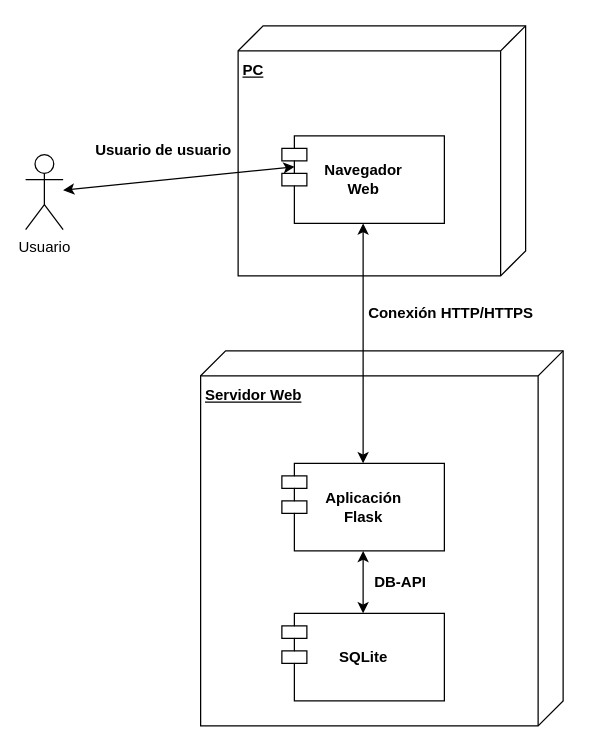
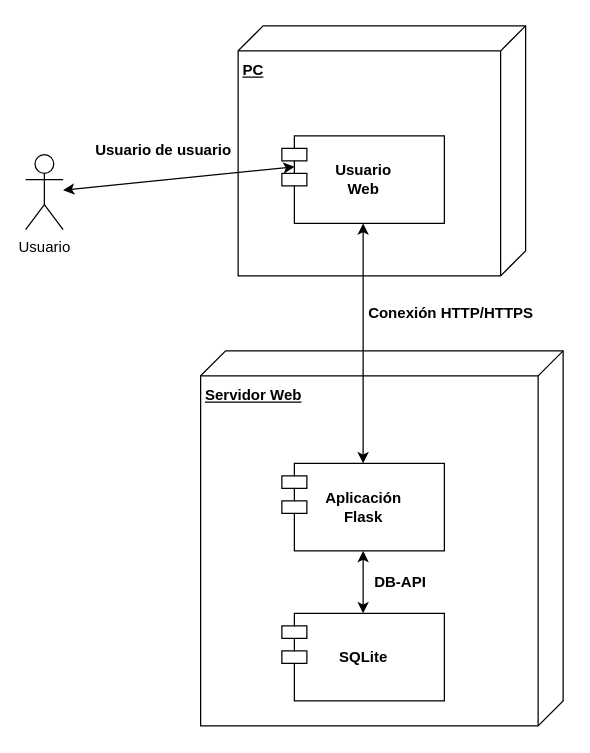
(364, 179) -> (364, 179)
